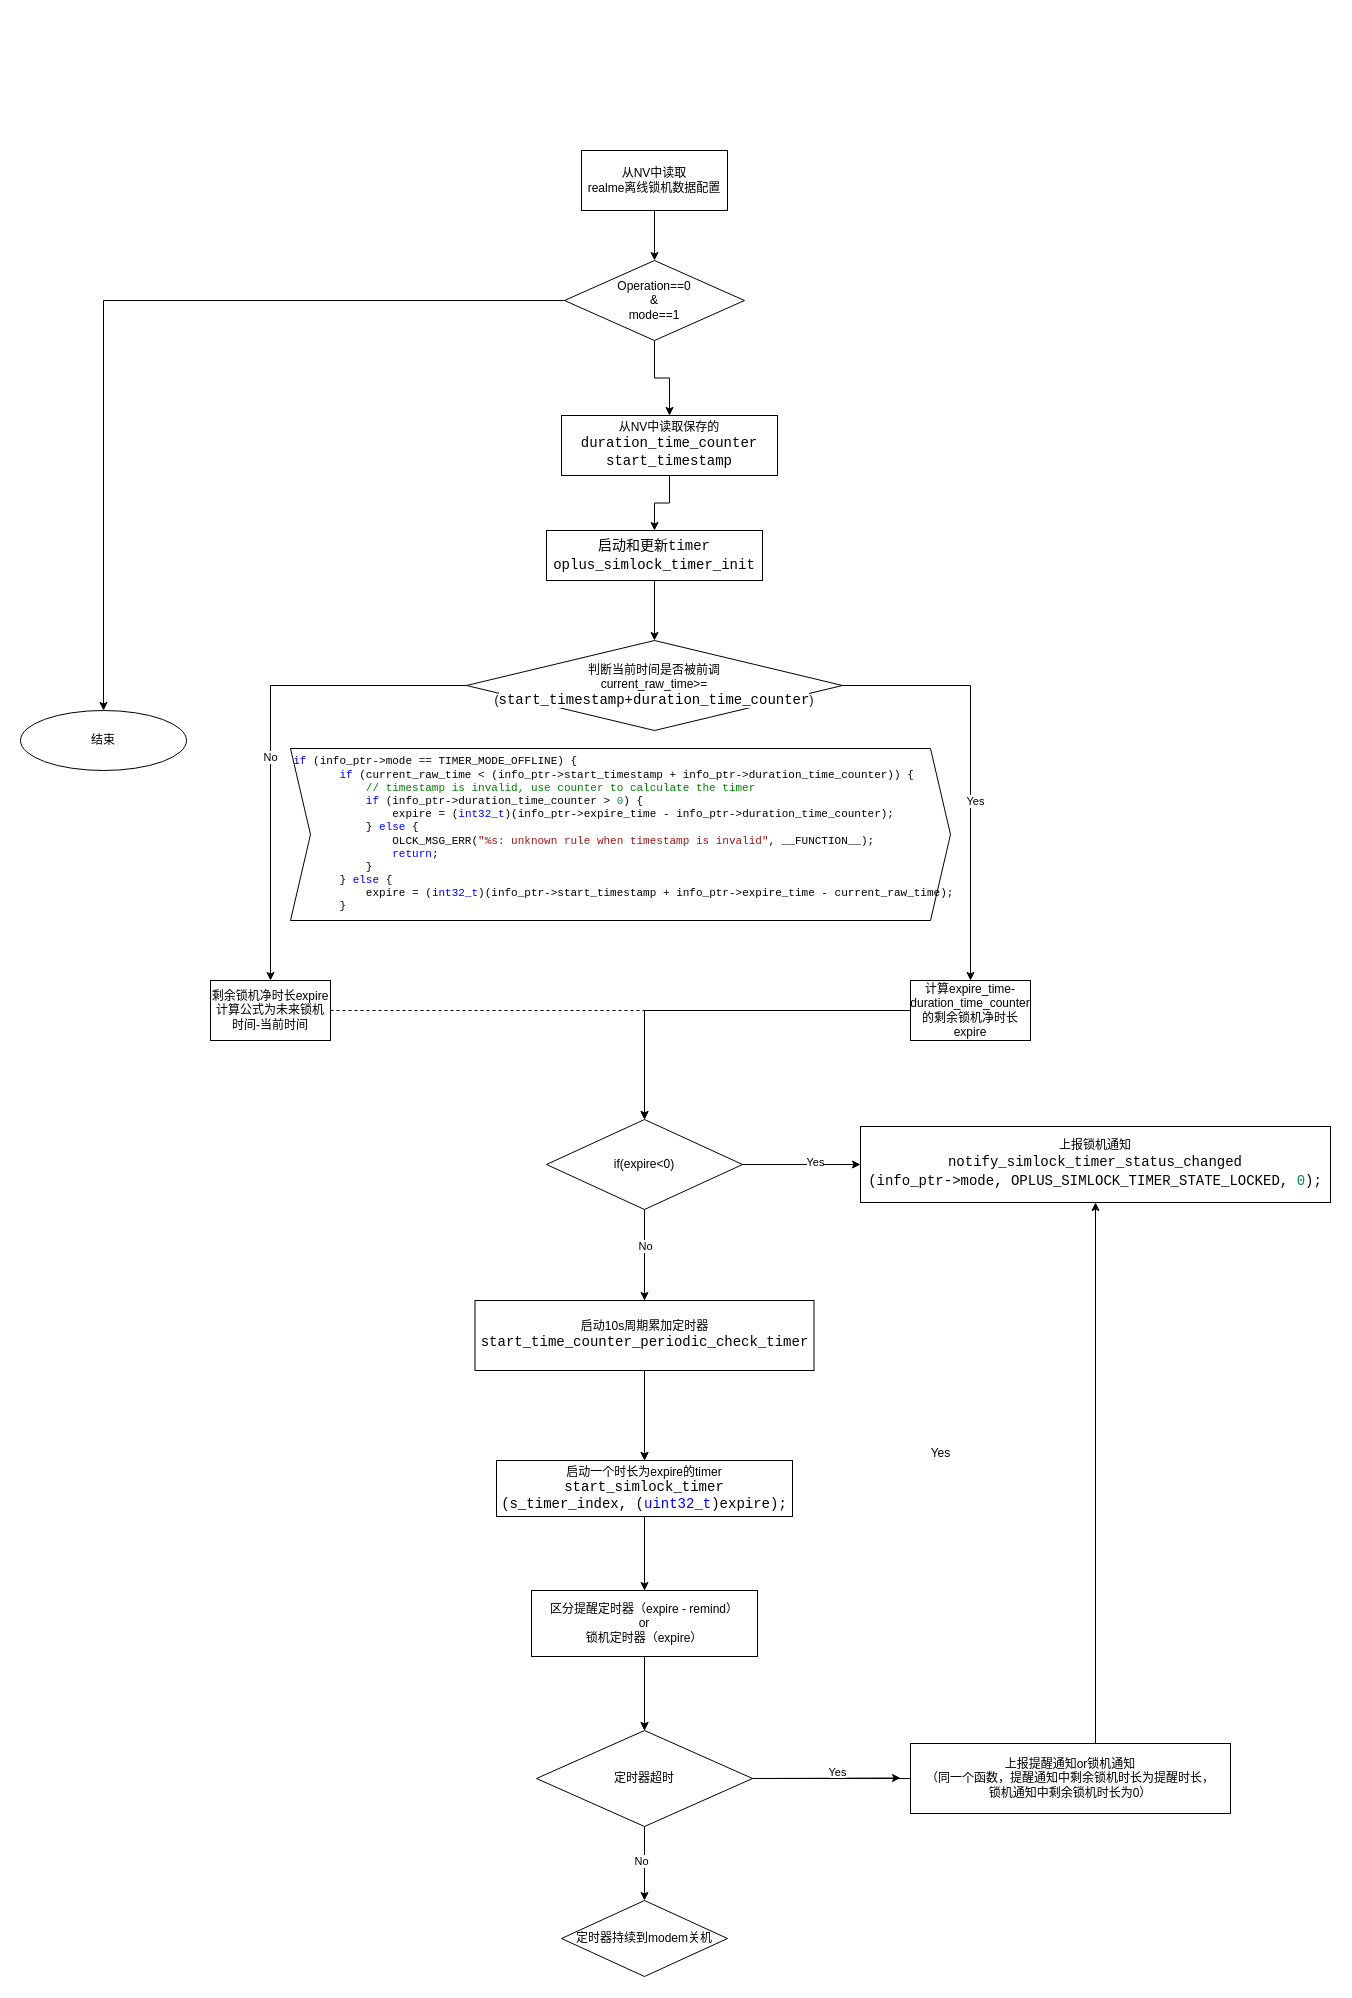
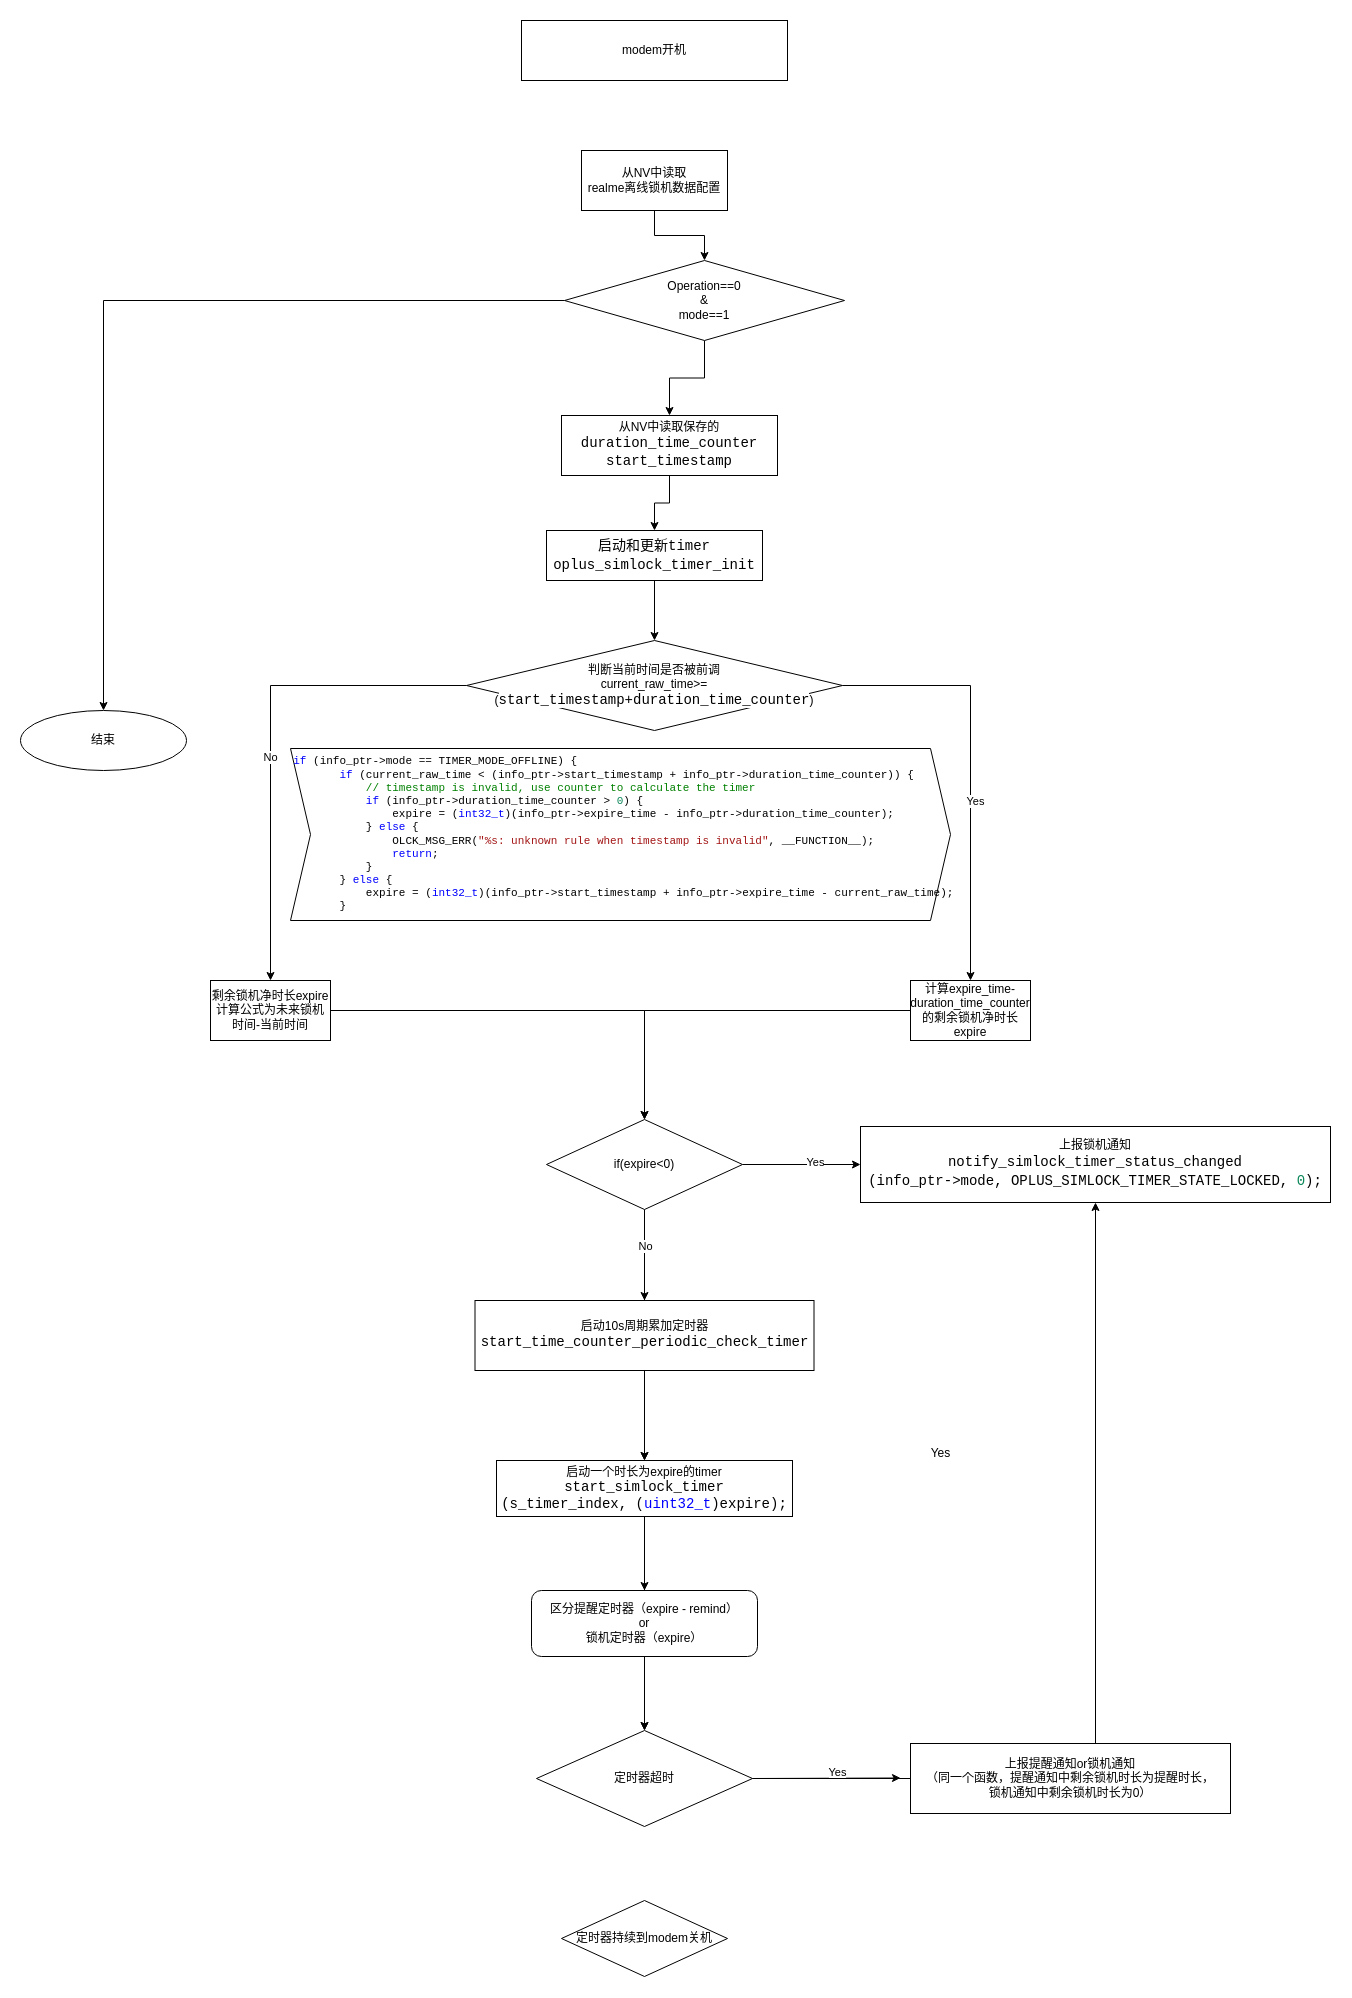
none -> (655, 51)
(655, 301) -> (705, 301)
(487, 1011) -> (487, 1011)
(645, 1624) -> (645, 1624)
(645, 1860) -> none
